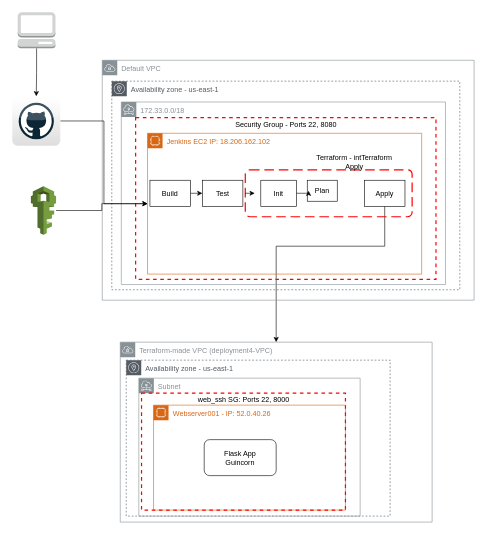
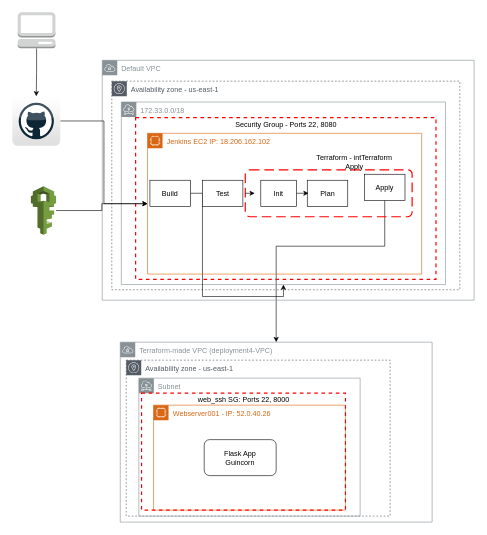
(322, 191) -> (328, 193)
(197, 193) -> (203, 295)
(385, 193) -> (385, 187)
